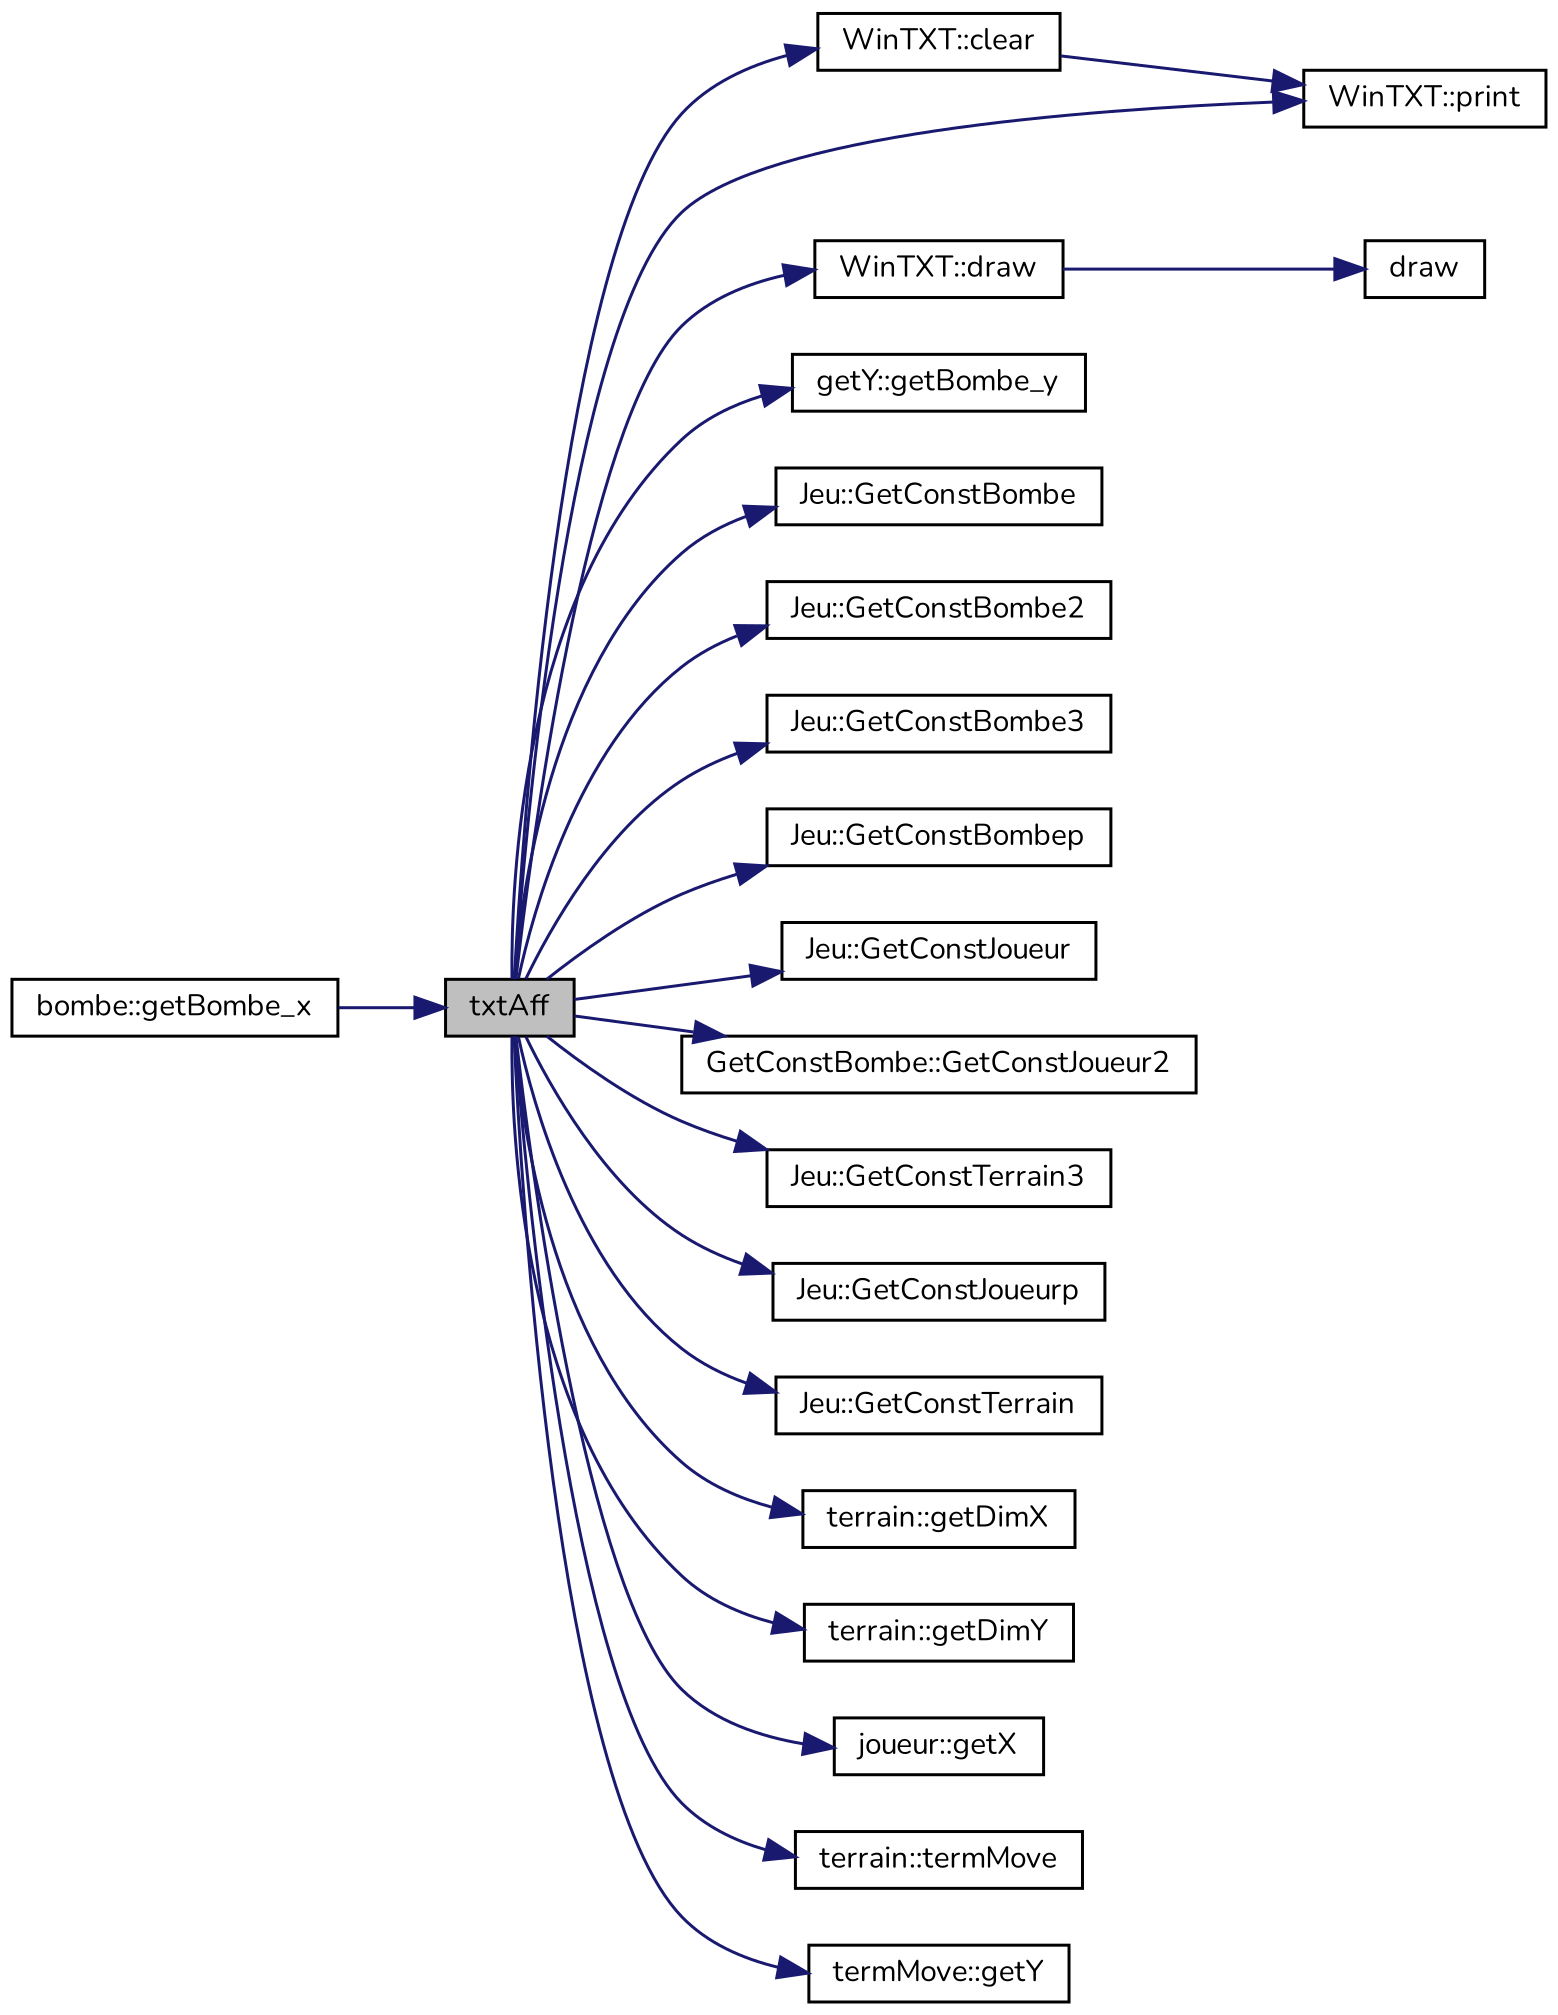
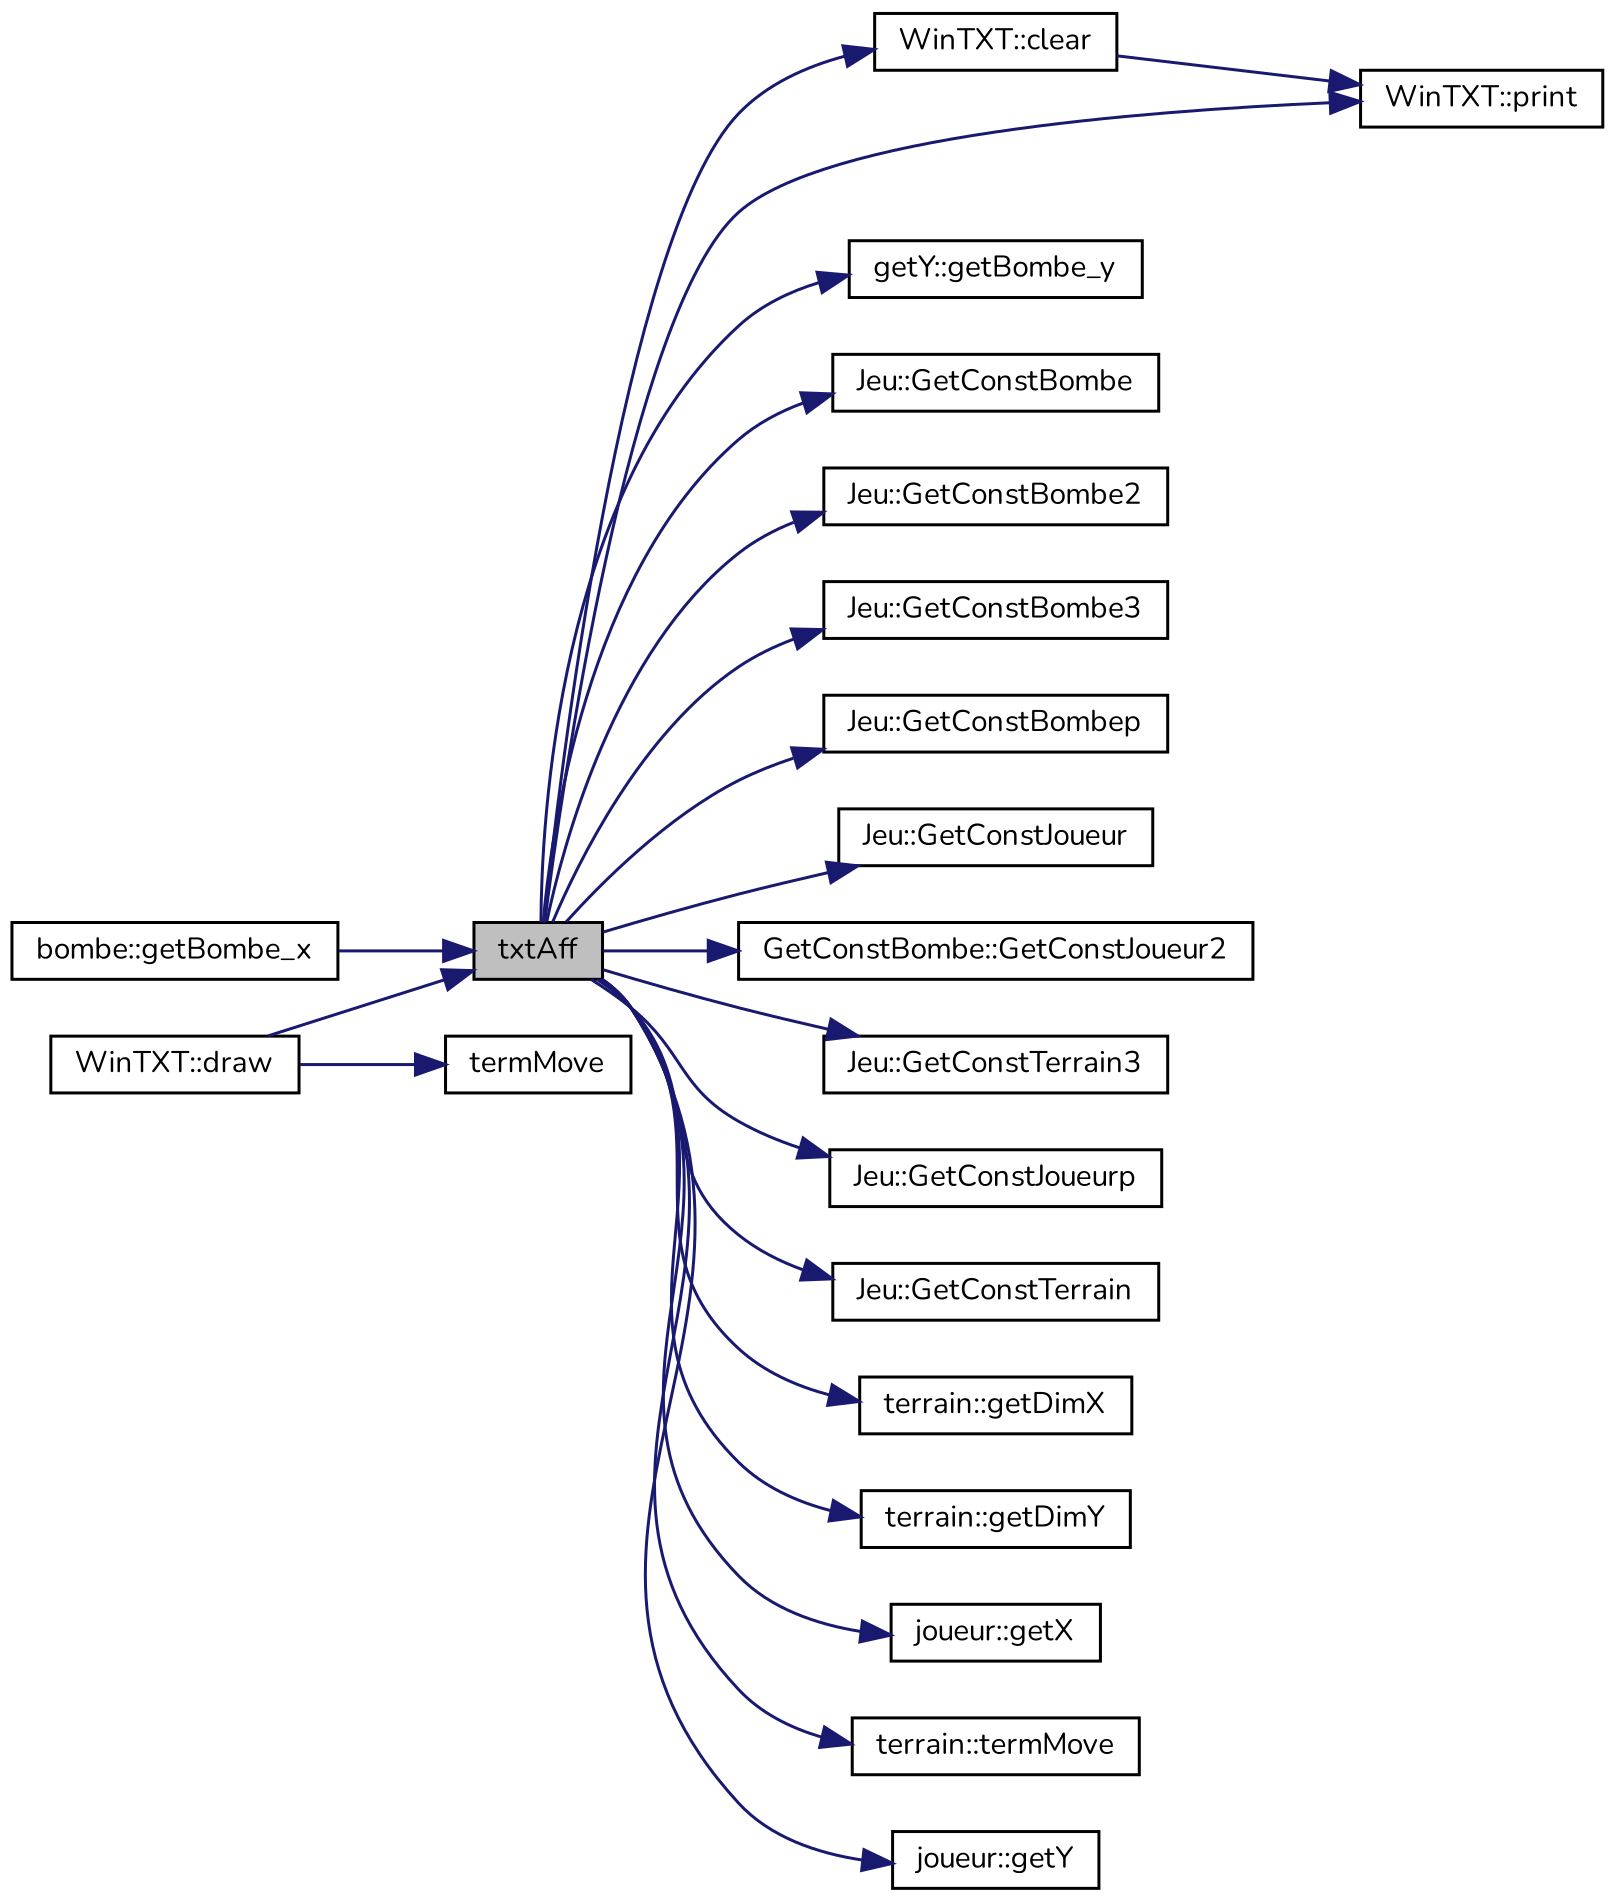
(1425, 269) -> (538, 1065)
(600, 510) -> (356, 1008)
(939, 1974) -> (996, 1860)
